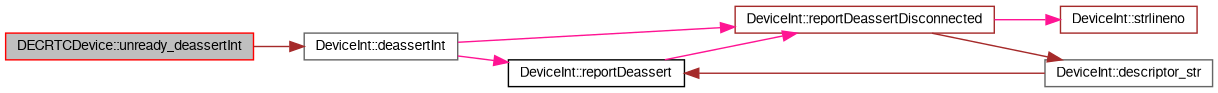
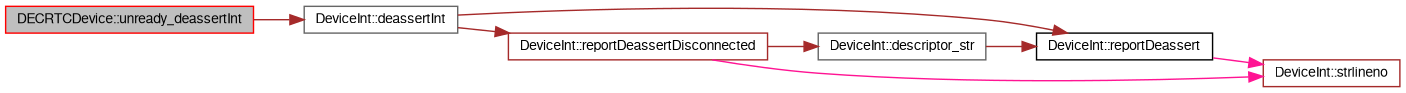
(589, 35) -> (476, 30)
(724, 48) -> (1231, 60)
(476, 58) -> (756, 9)
